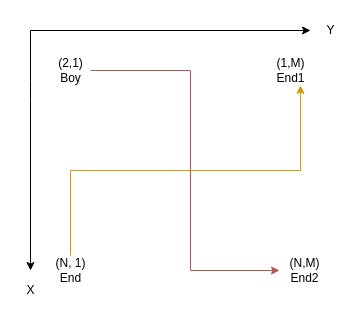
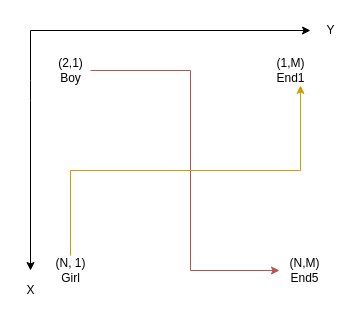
(71, 271) -> (71, 271)
(305, 271) -> (305, 271)
